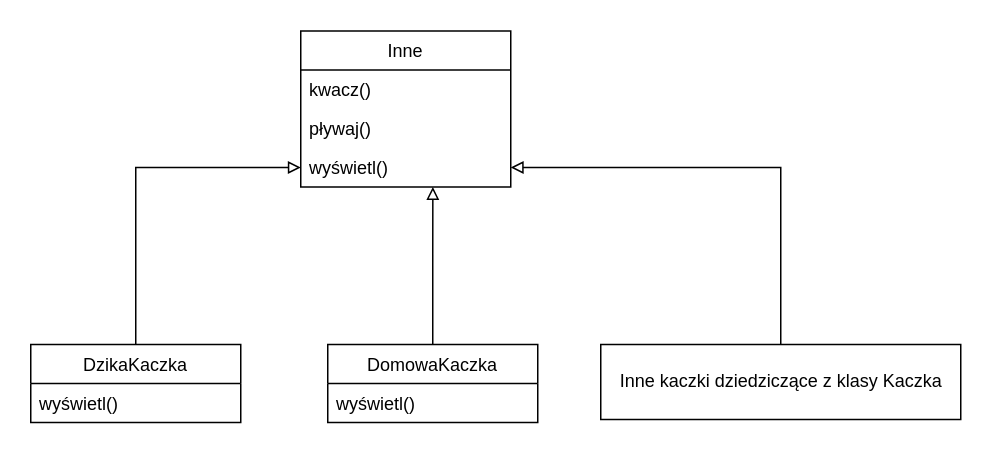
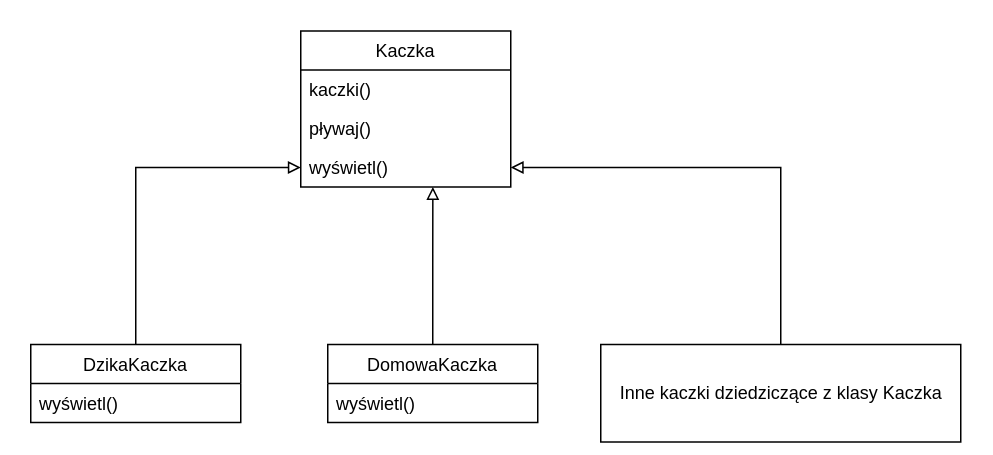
(405, 51) -> (405, 51)
(344, 90) -> (347, 90)
(781, 382) -> (781, 393)
